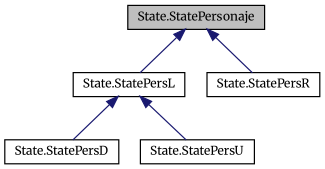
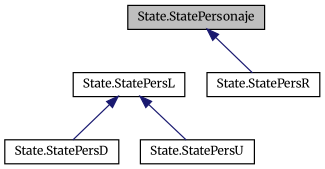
(158, 55) -> none
